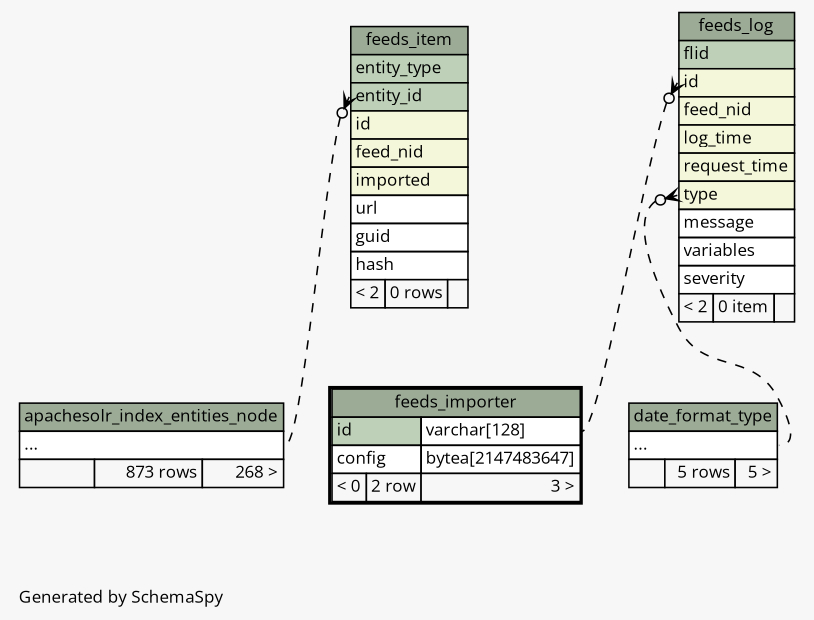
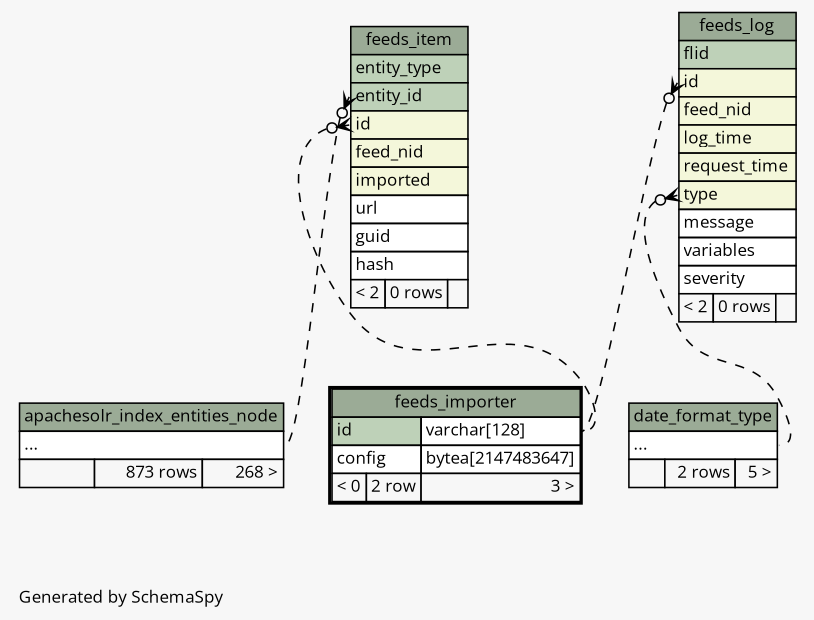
(744, 307) -> (745, 307)
none -> (394, 344)
(704, 473) -> (704, 473)
